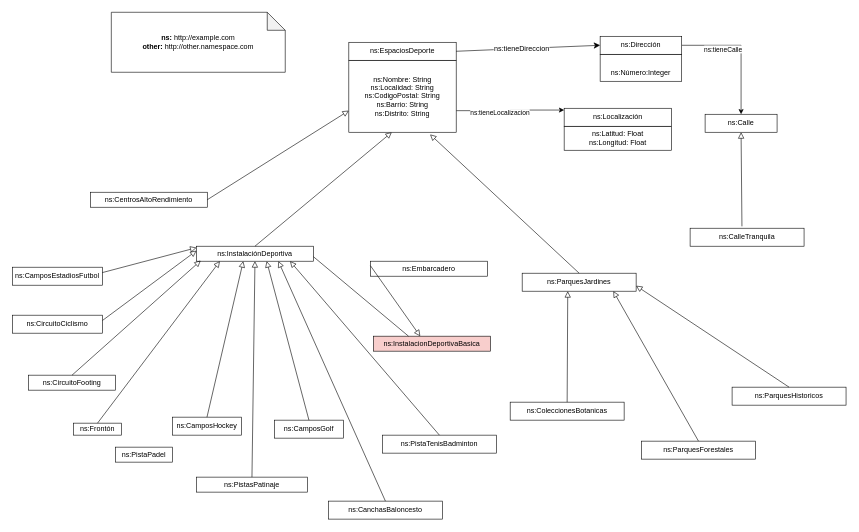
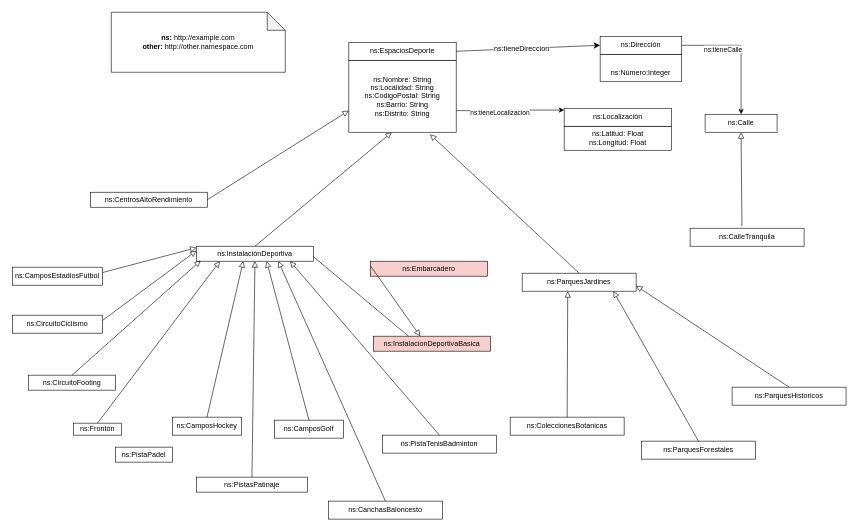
(429, 269) -> (429, 269)
(567, 411) -> (567, 426)
